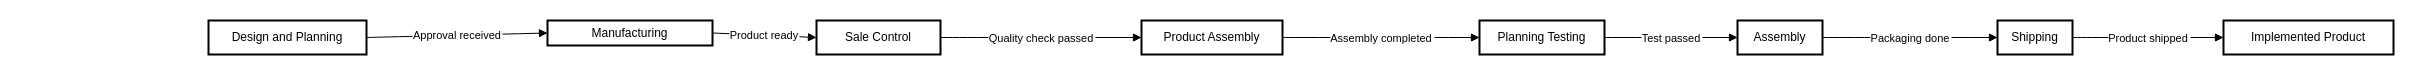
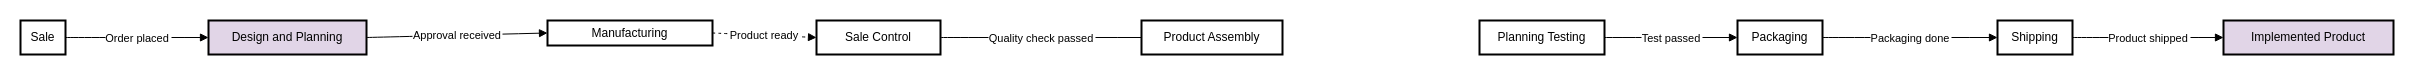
(722, 33) -> (722, 33)
none -> (43, 38)
none -> (134, 38)
(288, 38) -> (288, 38)
(1132, 38) -> (1135, 38)
(1378, 38) -> none
(1780, 38) -> (1780, 38)
(2309, 38) -> (2309, 38)
